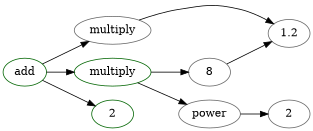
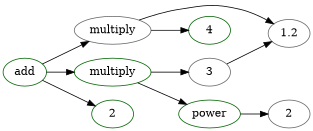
none -> (210, 30)
(210, 72) -> (210, 72)
(210, 114) -> (210, 114)
